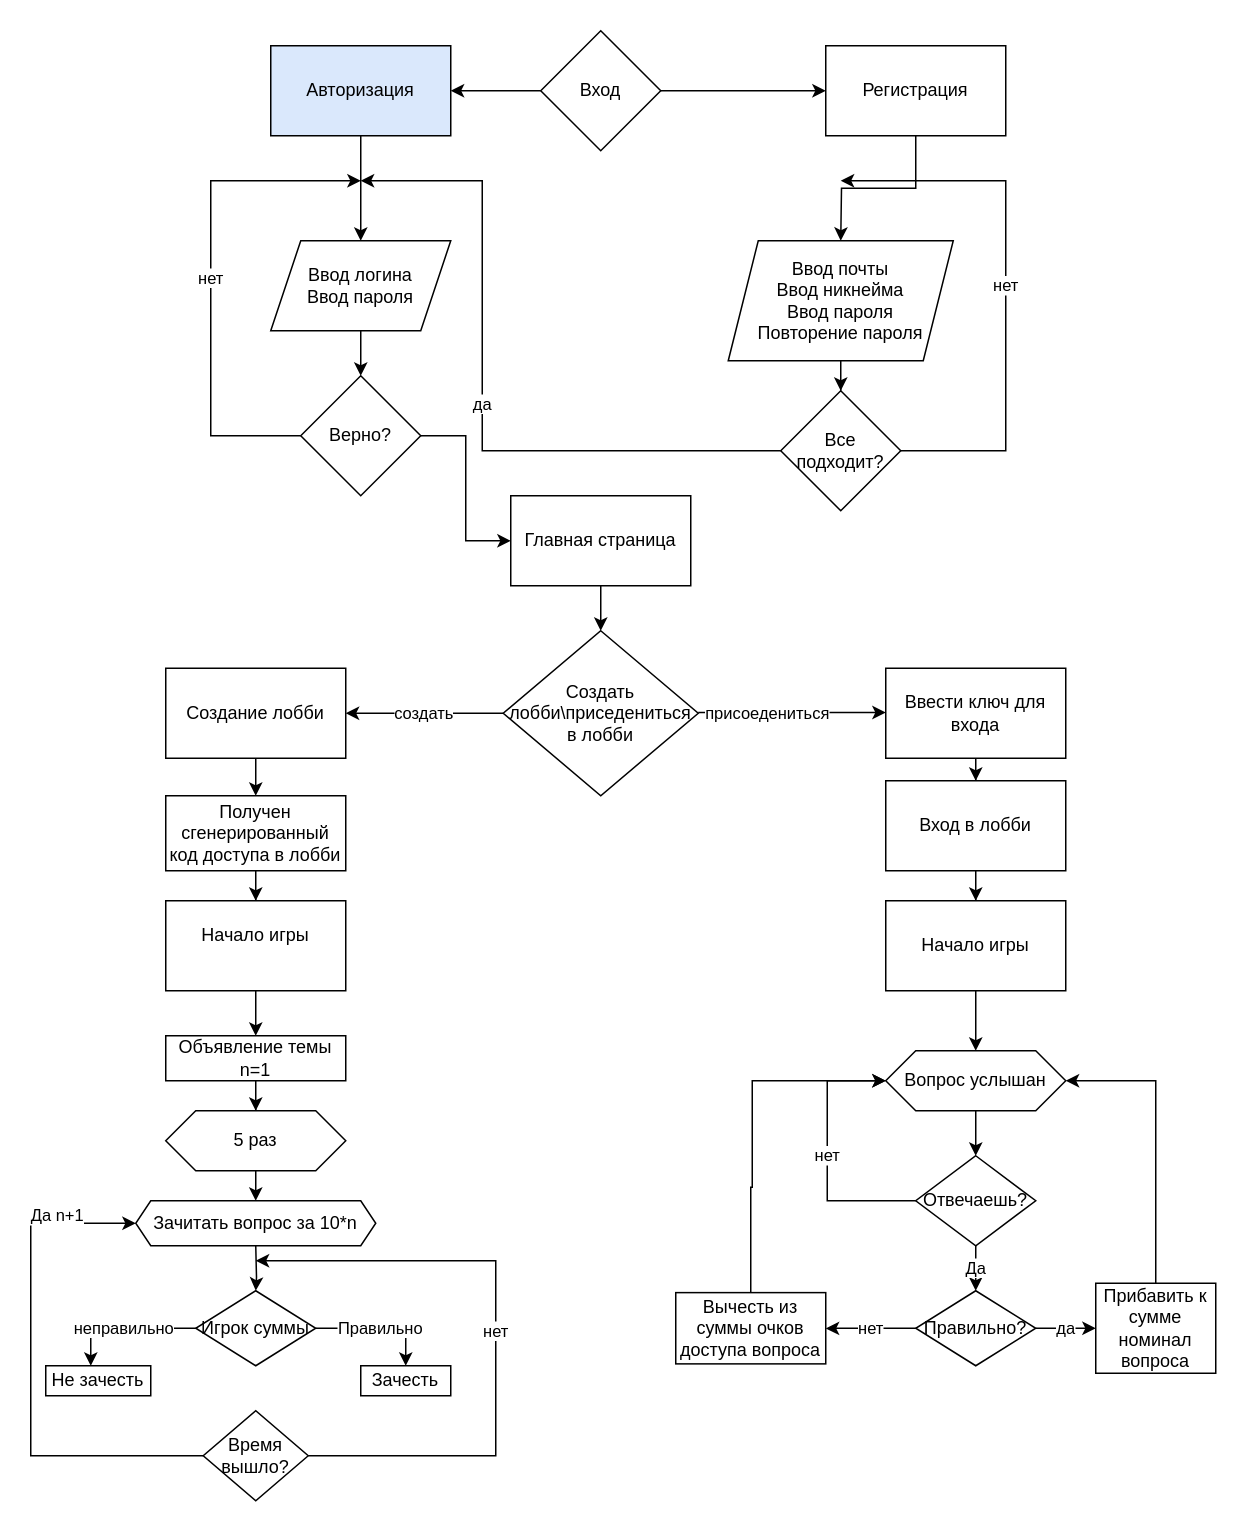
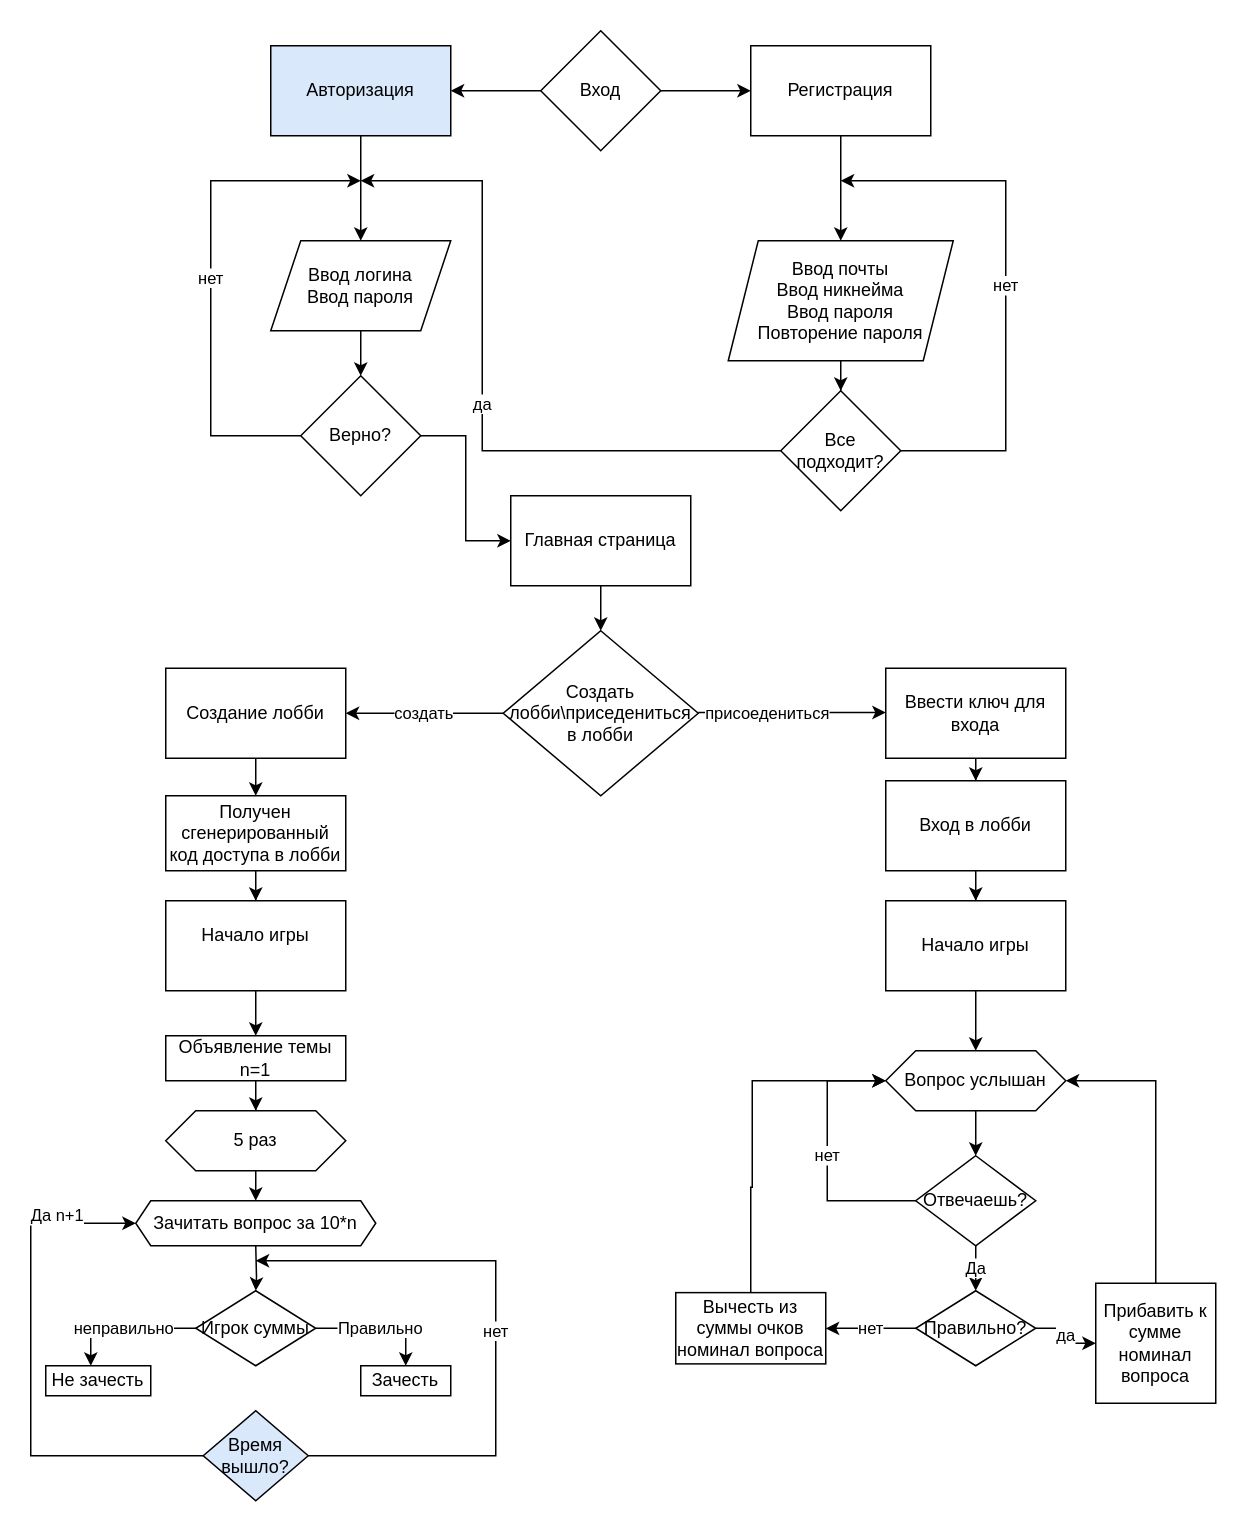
(916, 91) -> (841, 91)
(751, 1328) -> (751, 1328)
(1156, 1328) -> (1156, 1343)
(256, 1456) -> (256, 1456)
